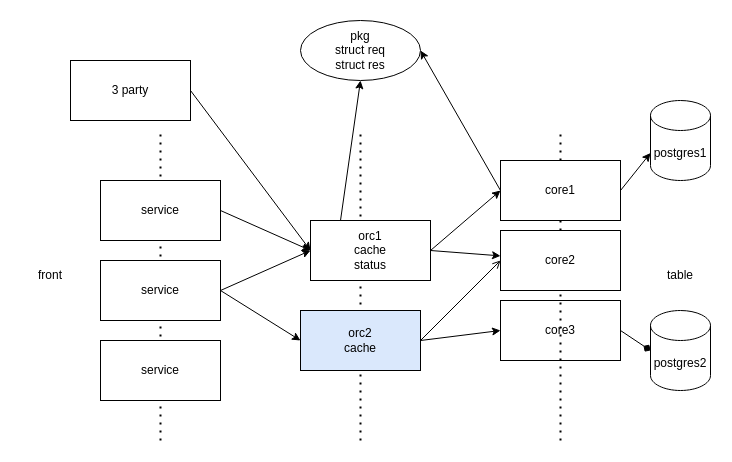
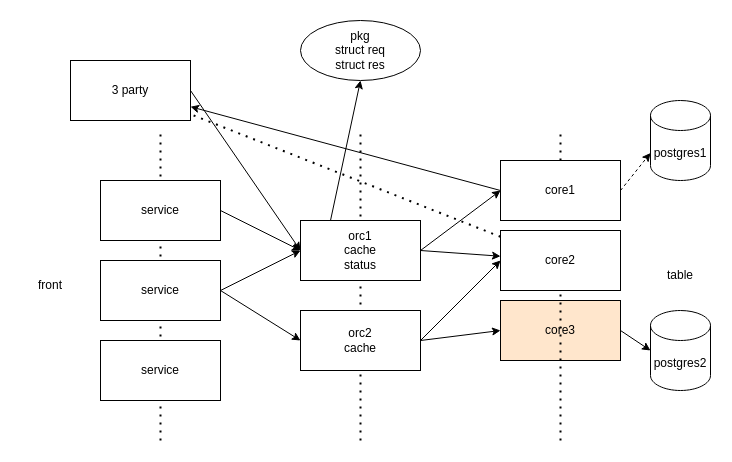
(462, 123) -> (355, 151)
(634, 174) -> (634, 174)
(561, 226) -> (338, 172)
(371, 251) -> (361, 251)
(496, 265) -> (495, 266)
(51, 276) -> (51, 286)
(561, 331) -> (561, 331)
(361, 341) -> (361, 341)
(643, 346) -> (643, 346)
